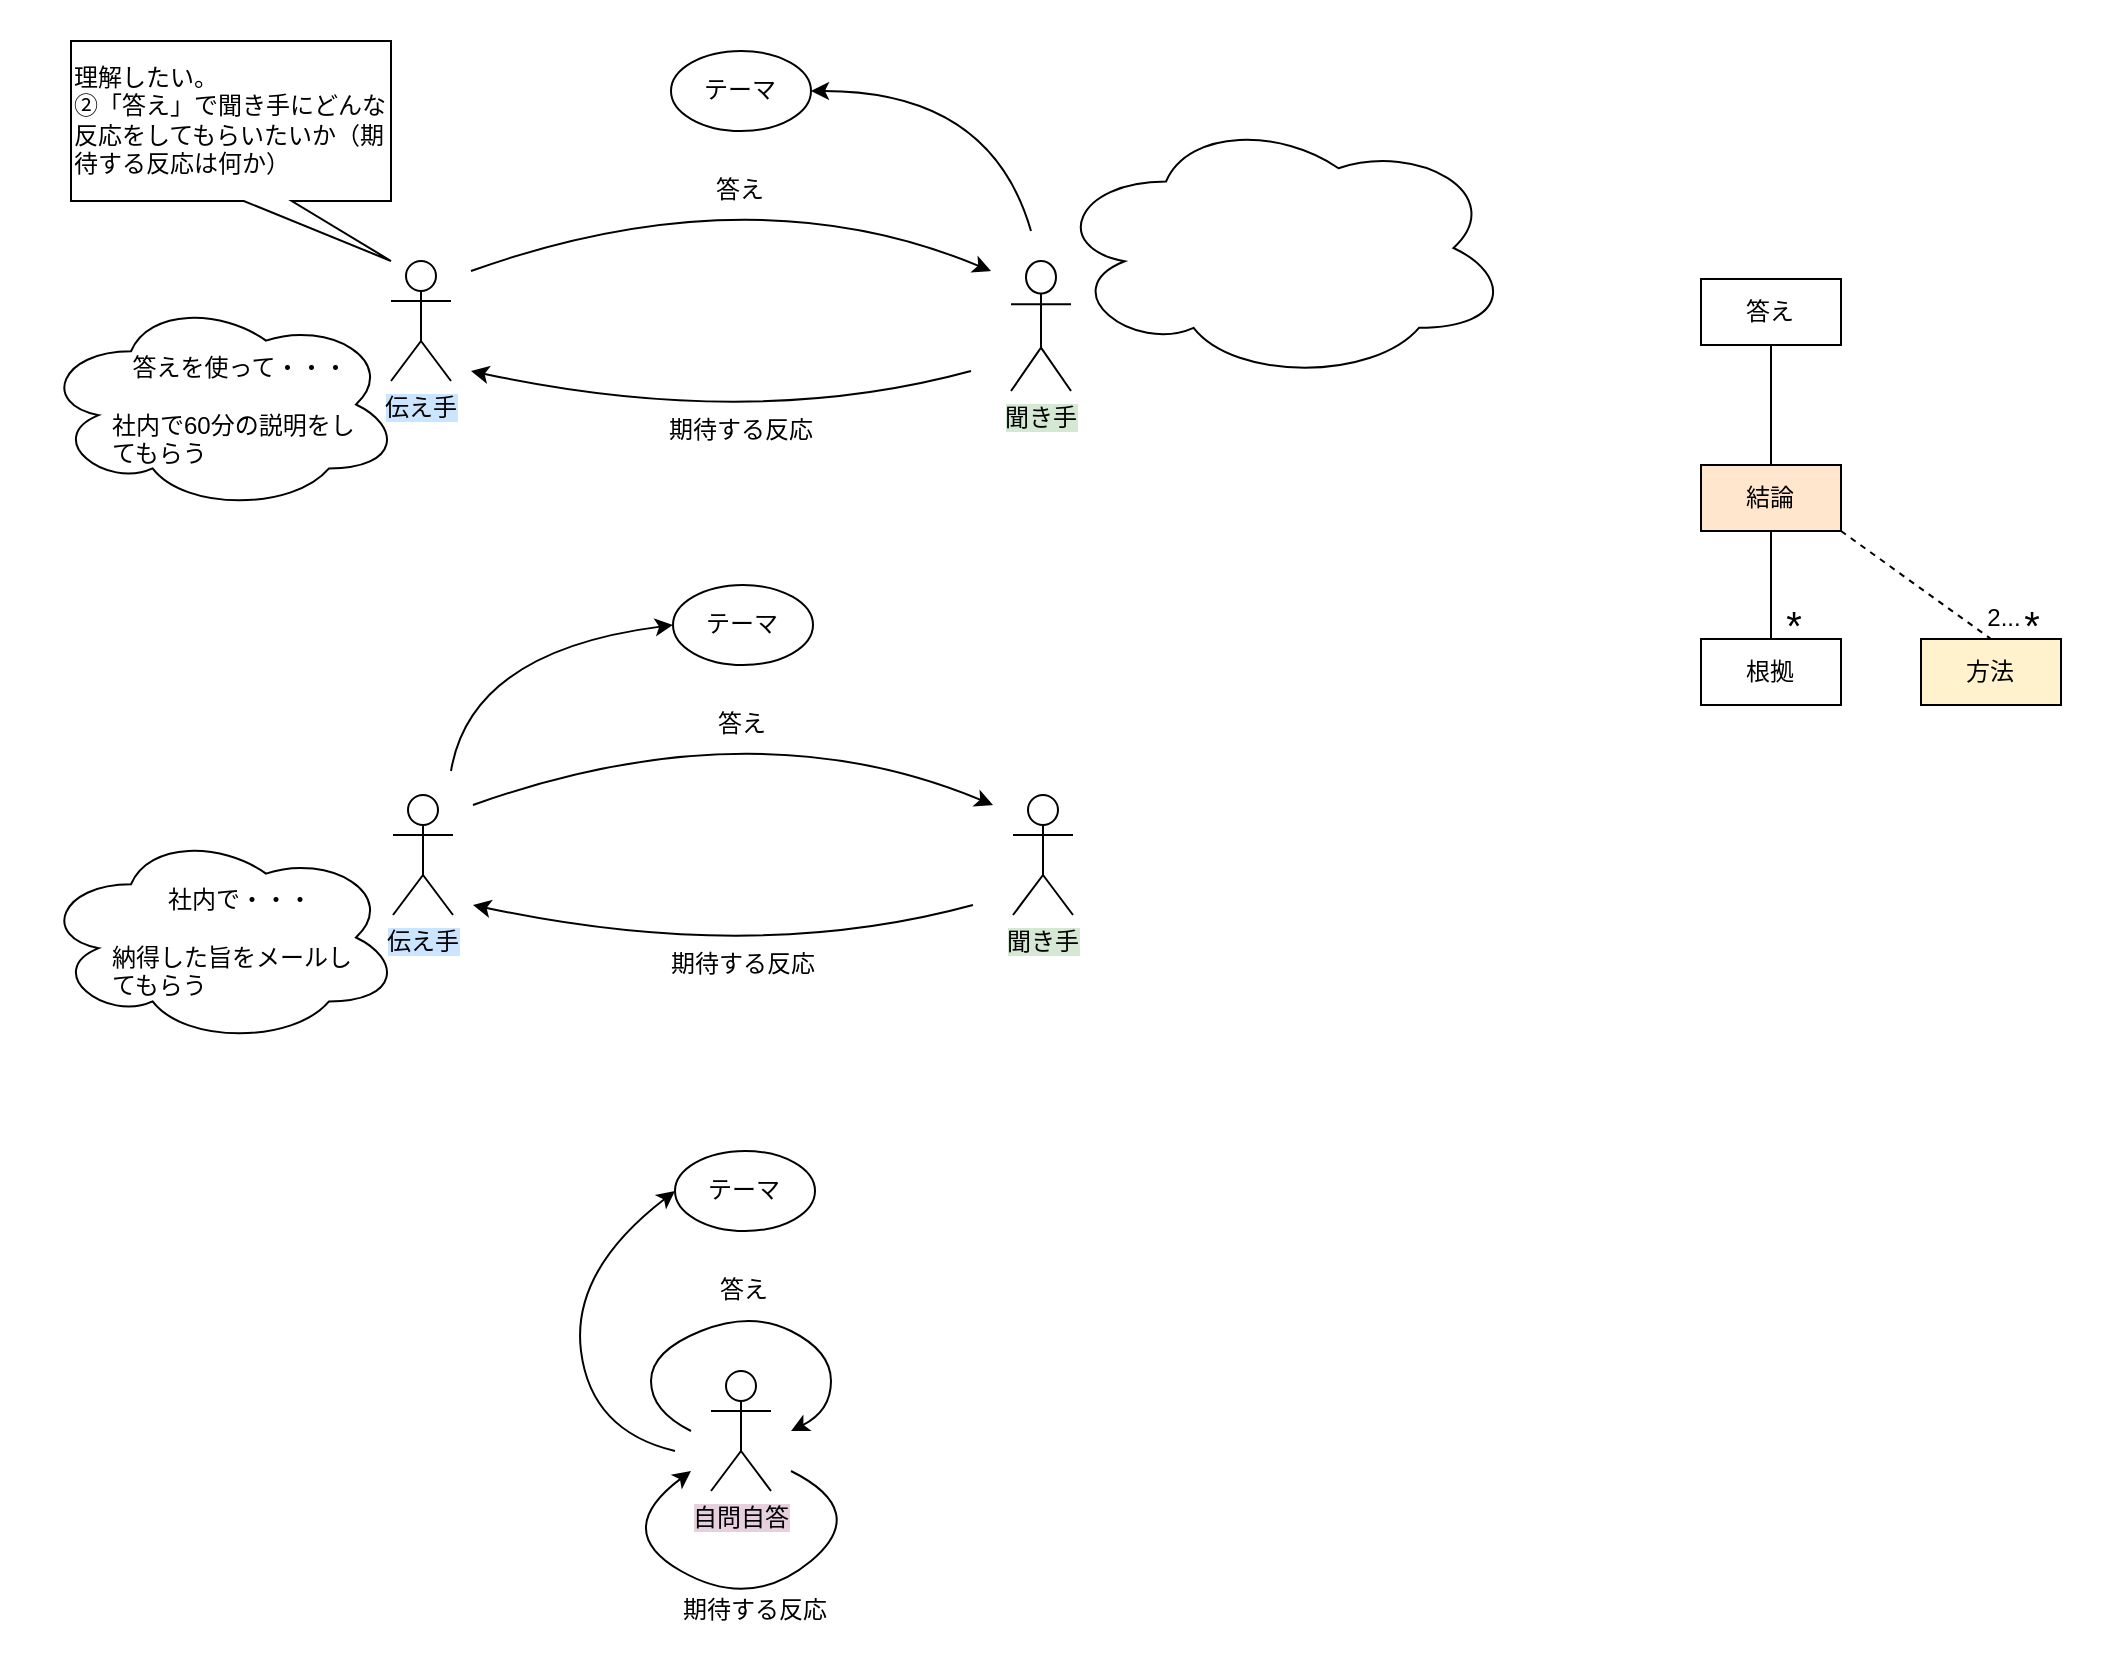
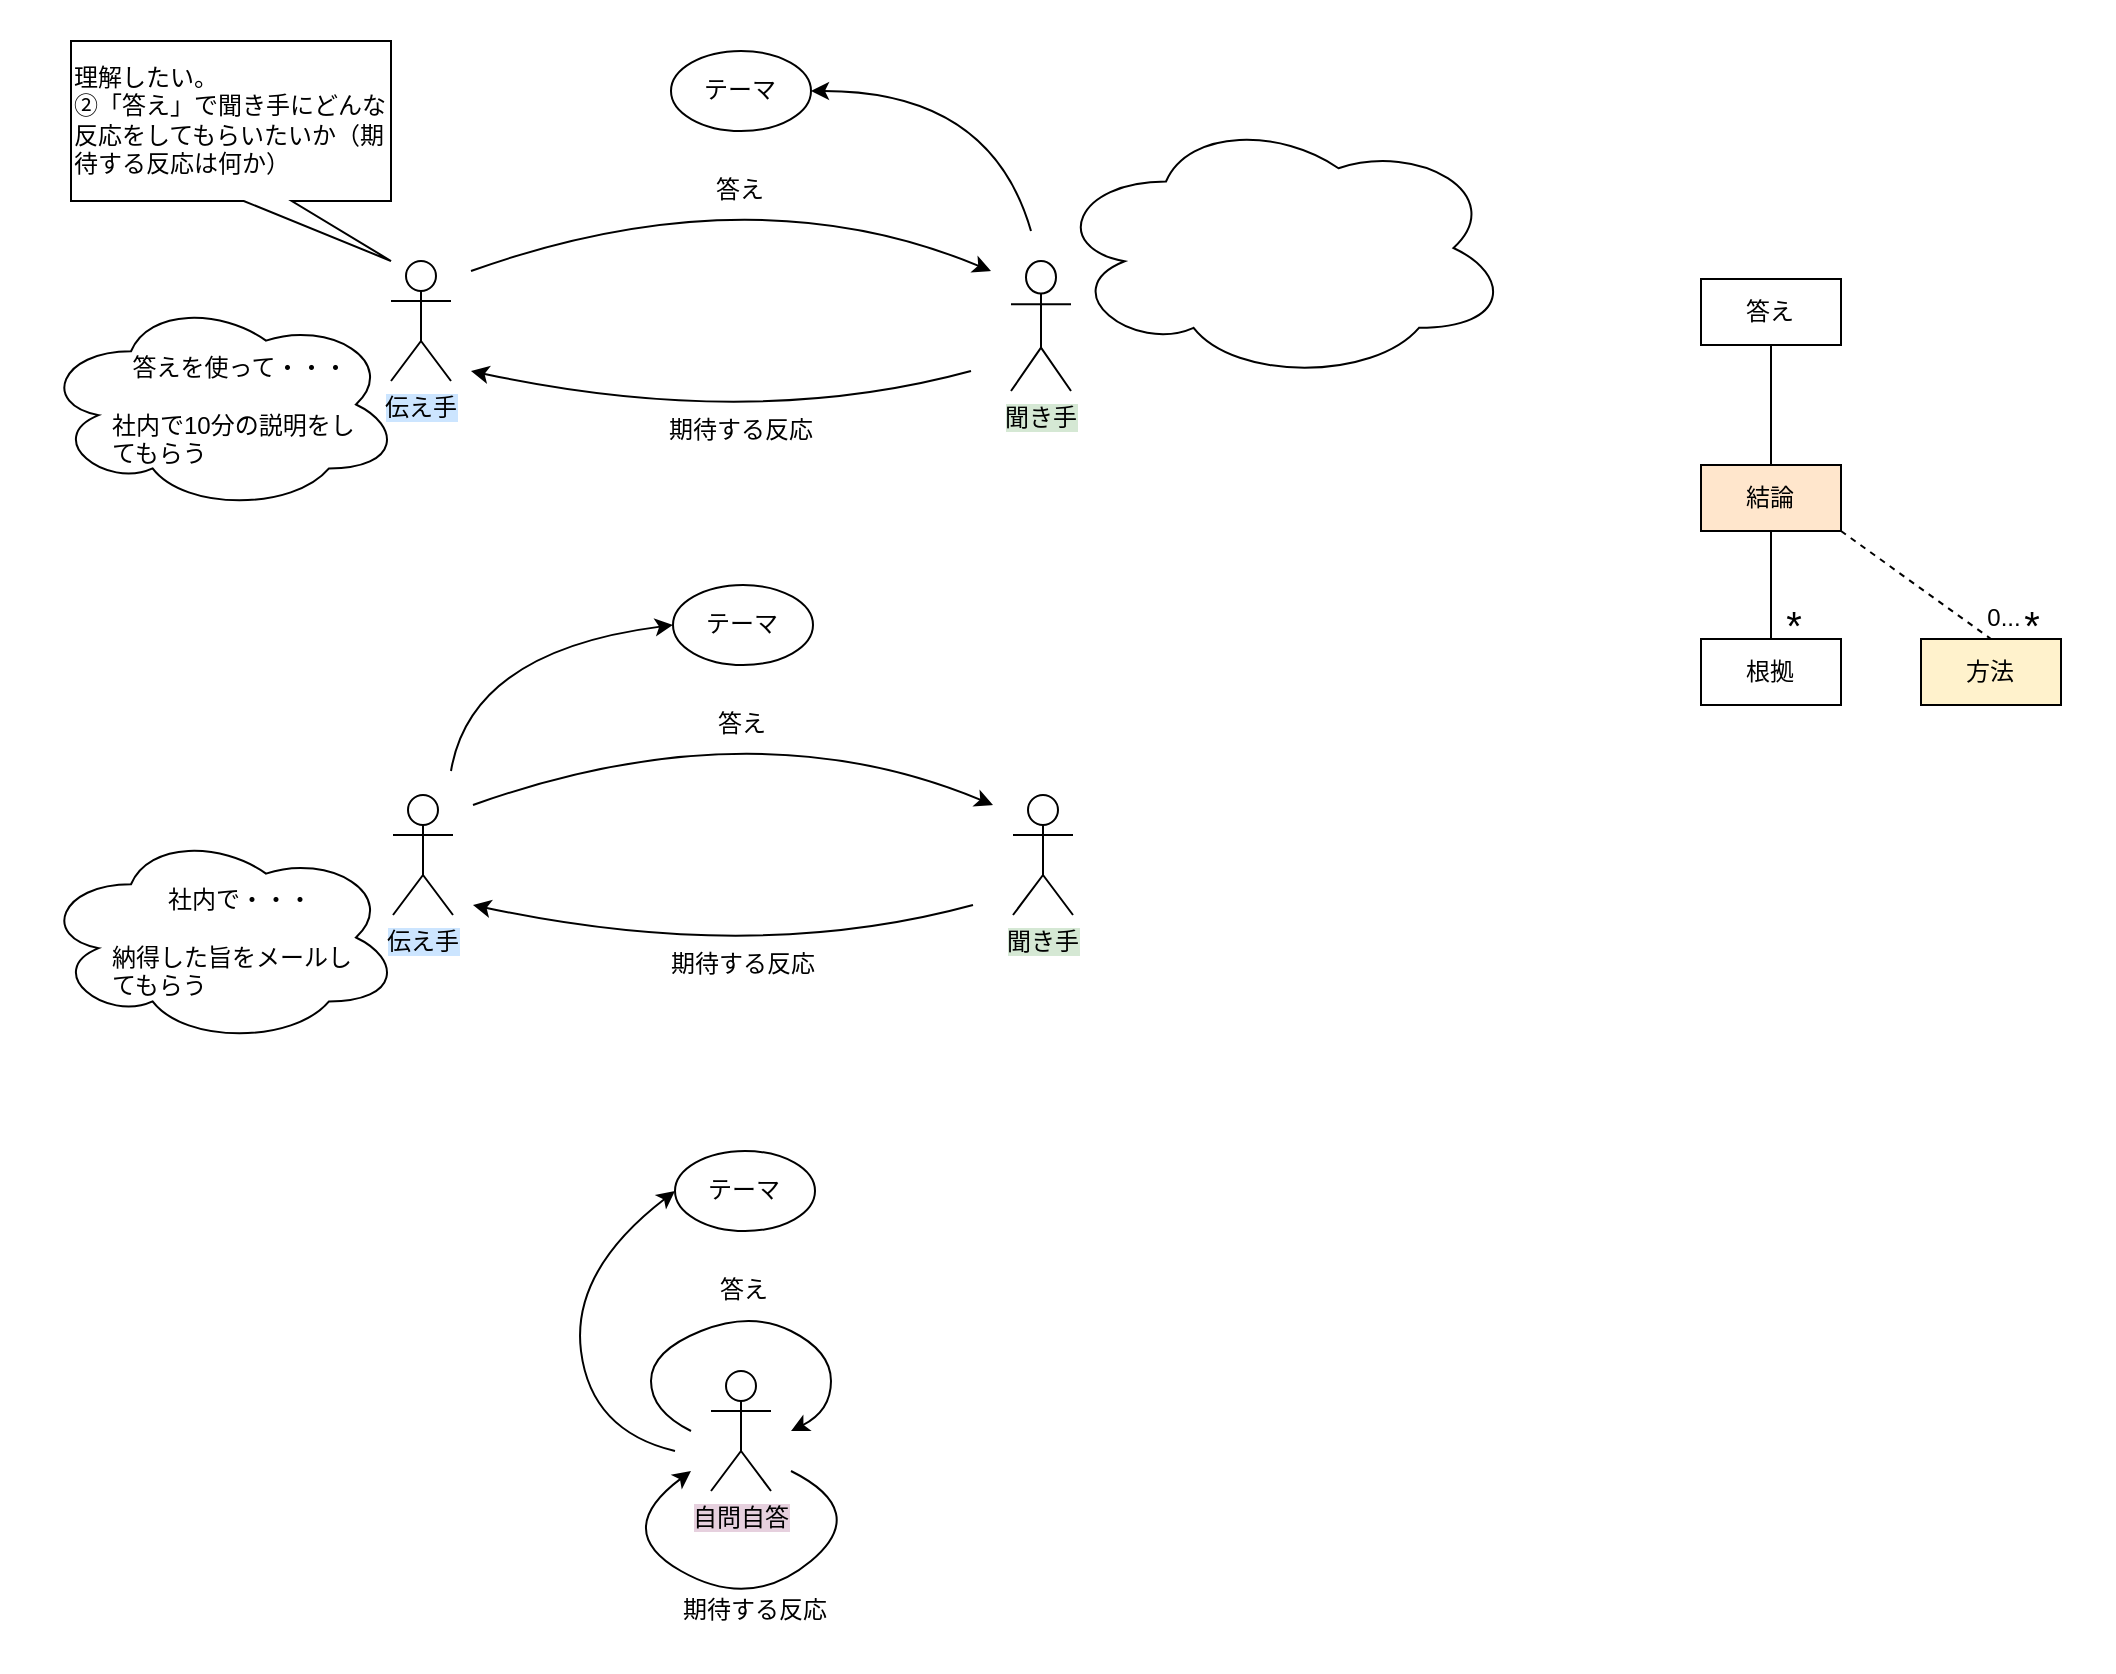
(241, 411) -> (241, 411)
(2005, 619) -> (2005, 619)
